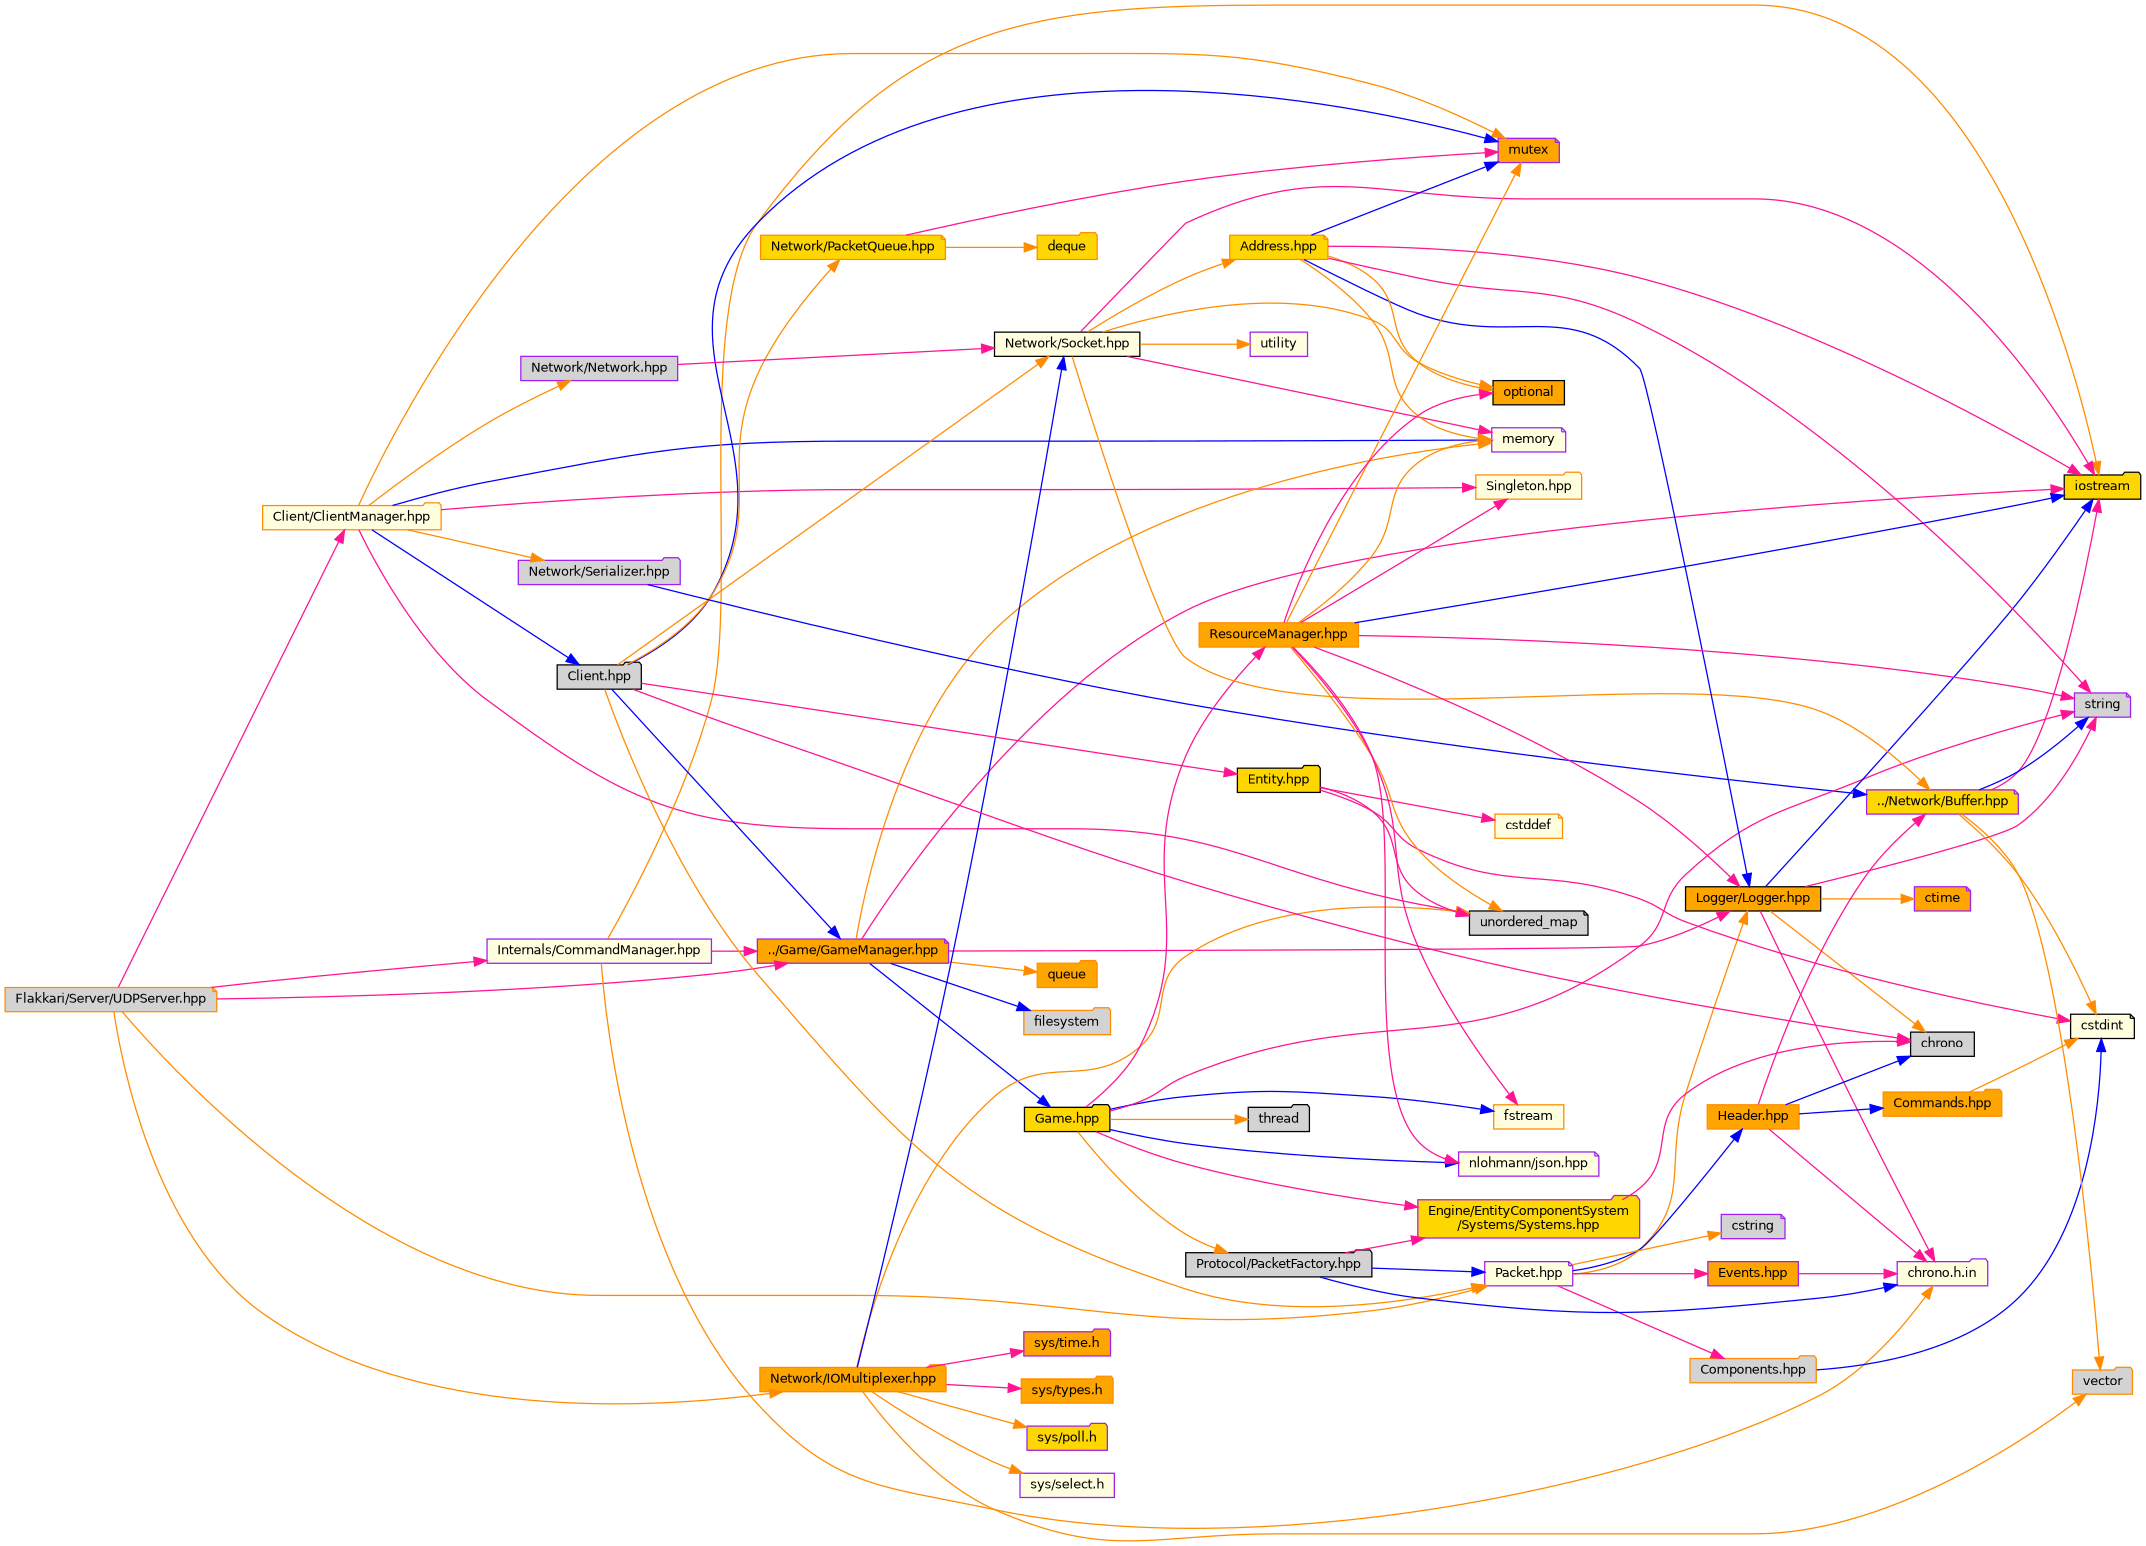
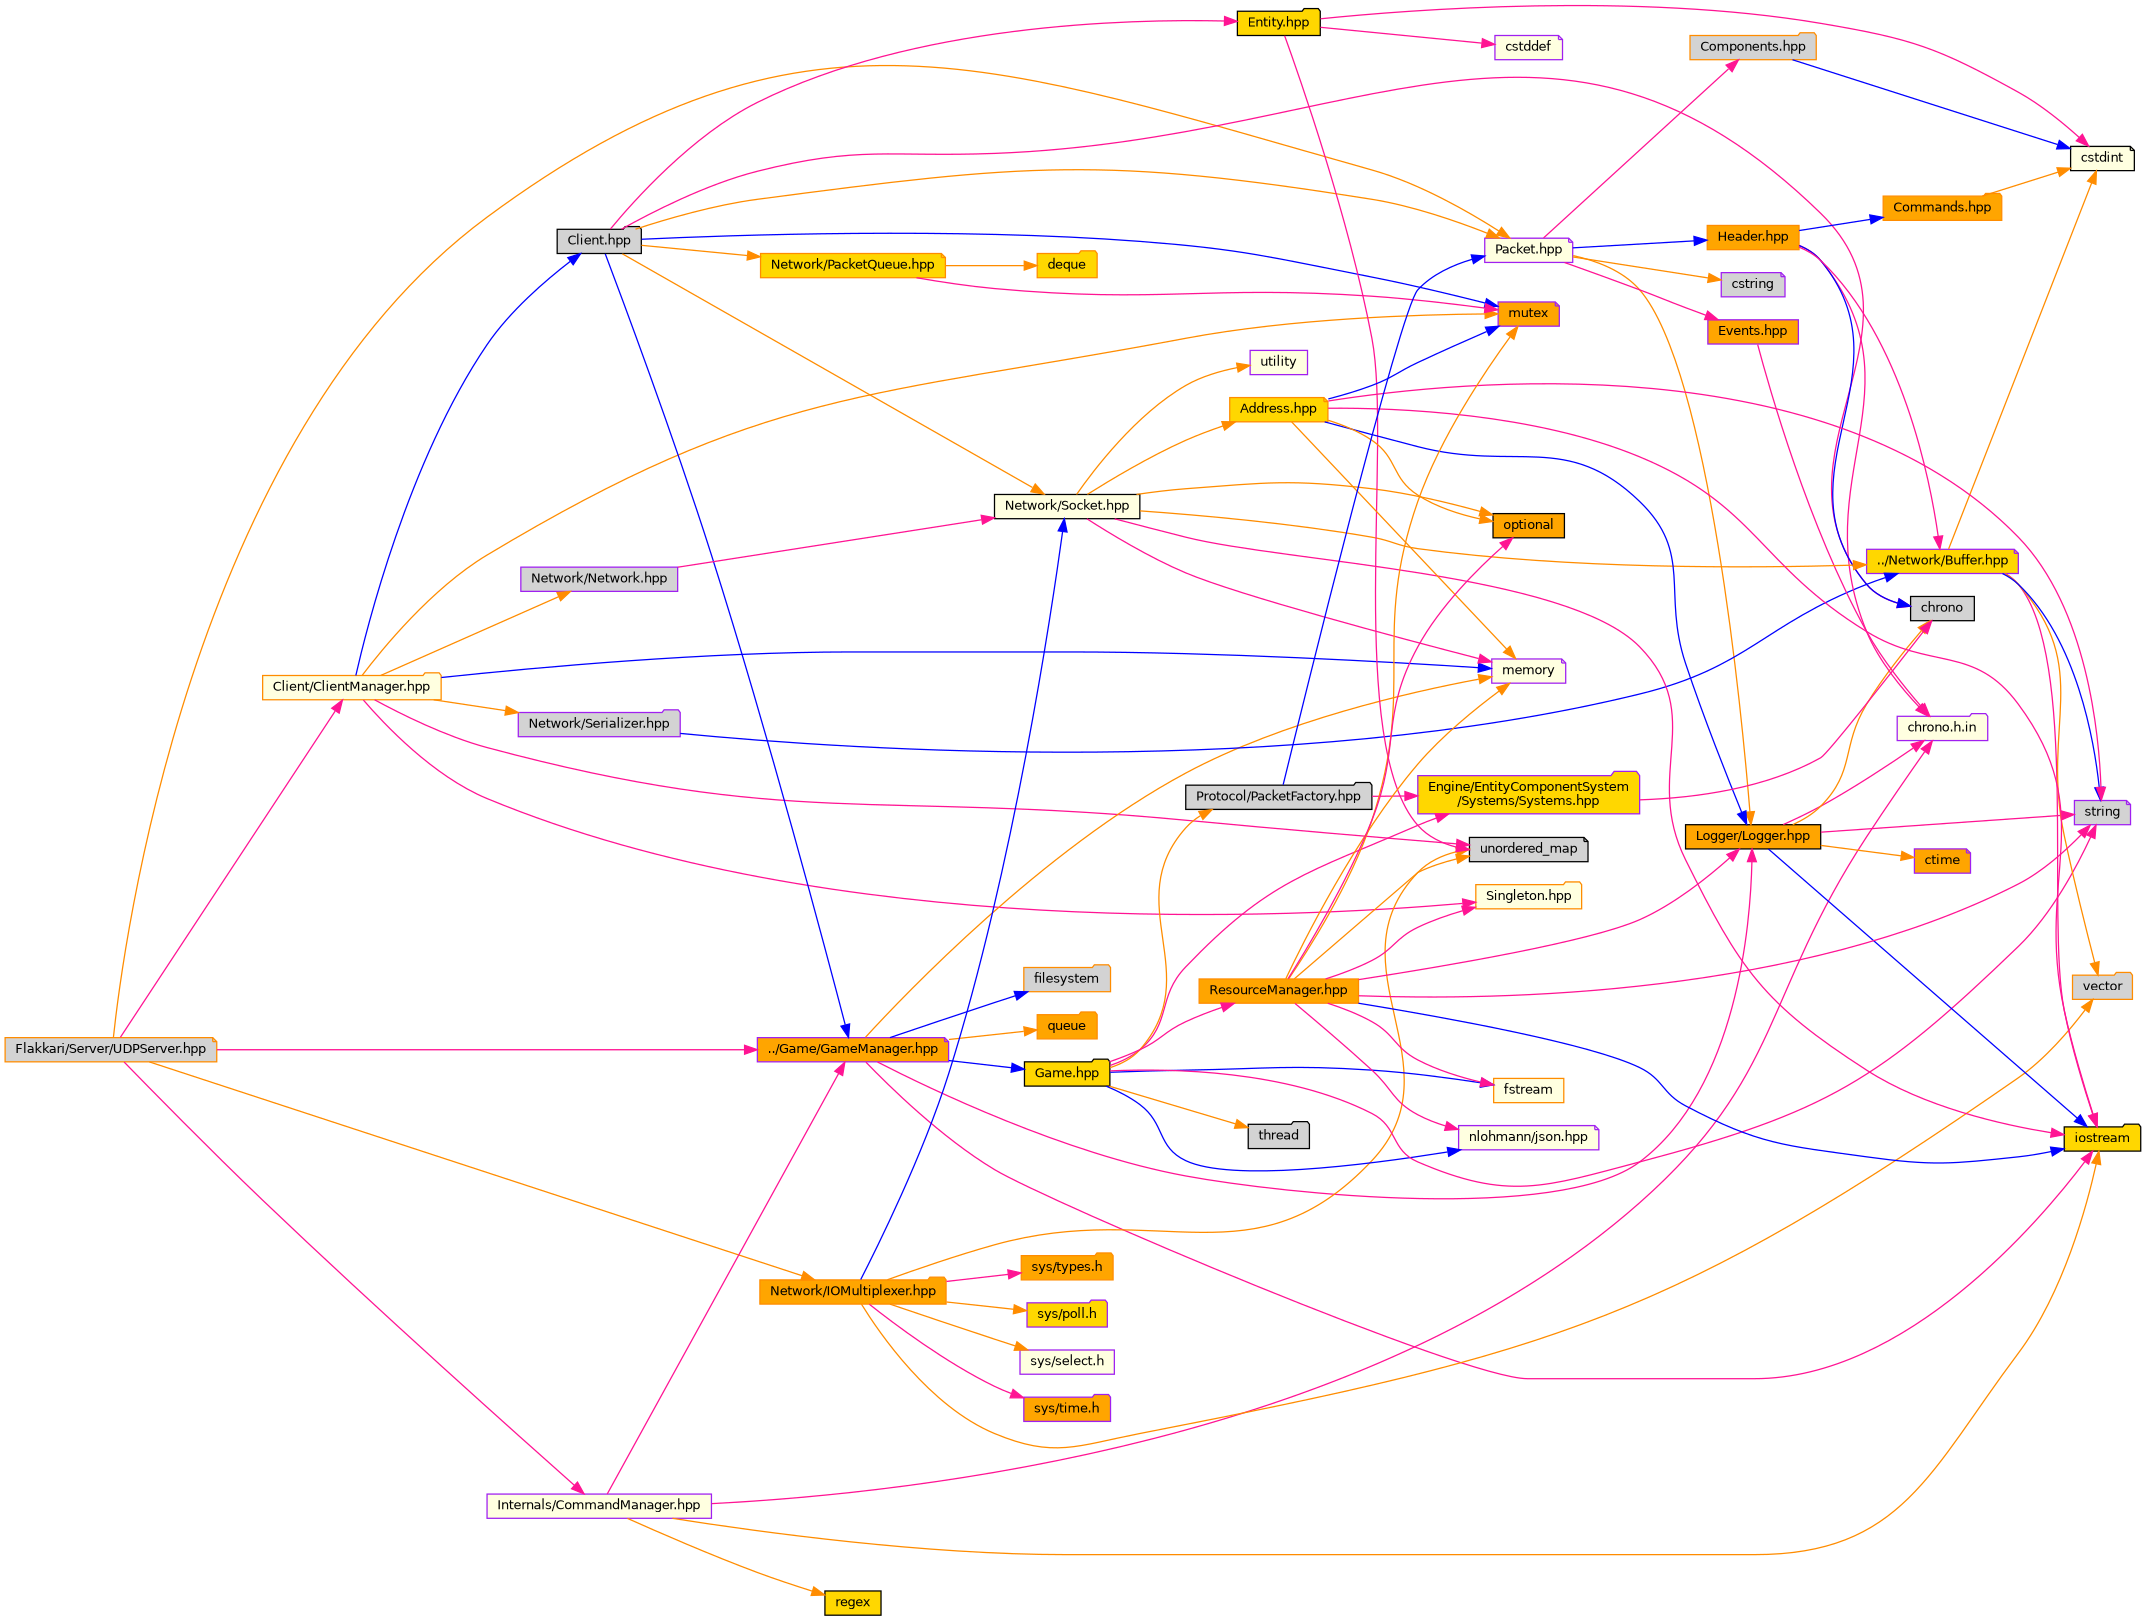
(1529, 826) -> (1529, 48)
(1587, 1312) -> none
(1118, 1525) -> (1450, 1327)
none -> (853, 1603)
